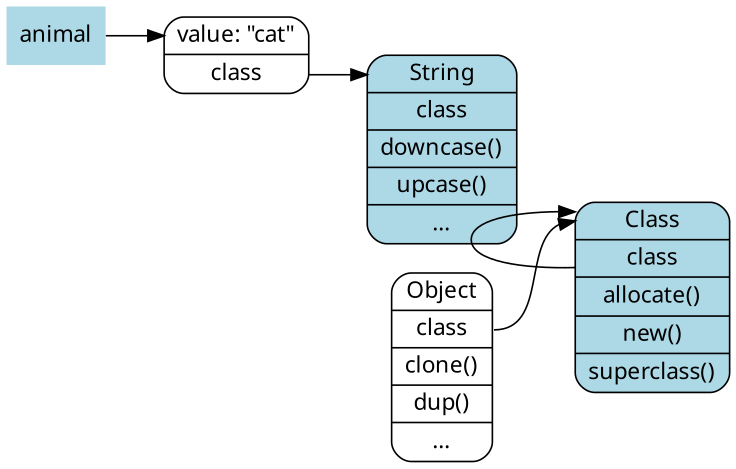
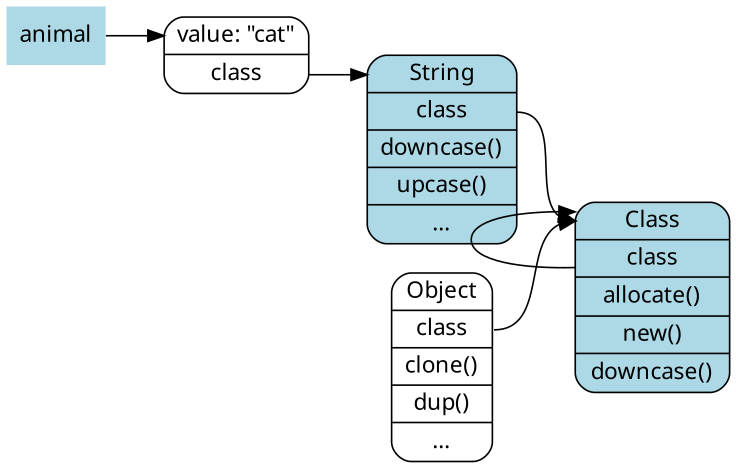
none -> (546, 158)
(652, 372) -> (652, 372)
